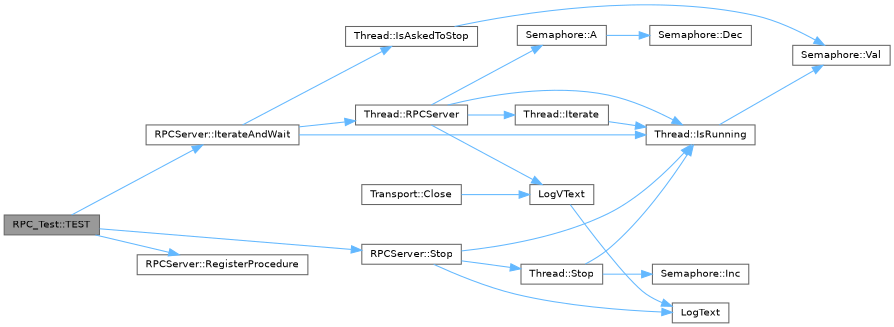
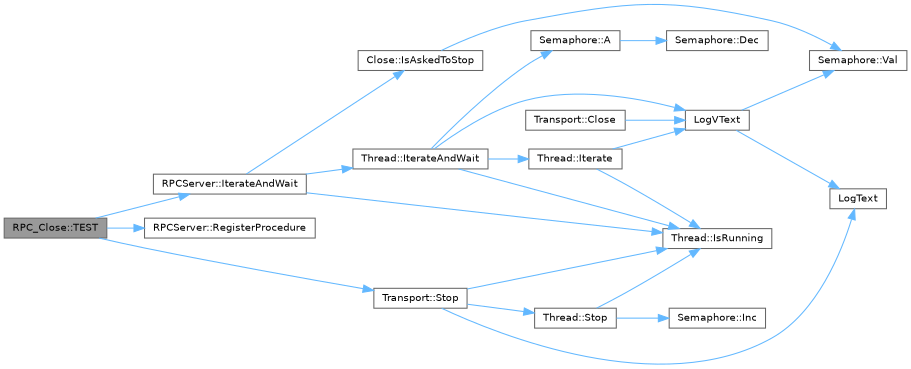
(412, 36) -> (420, 61)
(767, 98) -> (783, 93)
(412, 115) -> (420, 159)
none -> (644, 140)
(52, 225) -> (56, 228)
(412, 254) -> (420, 298)
